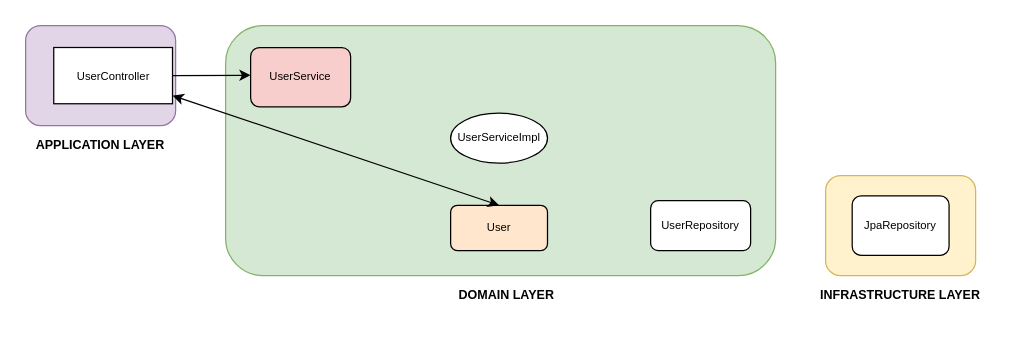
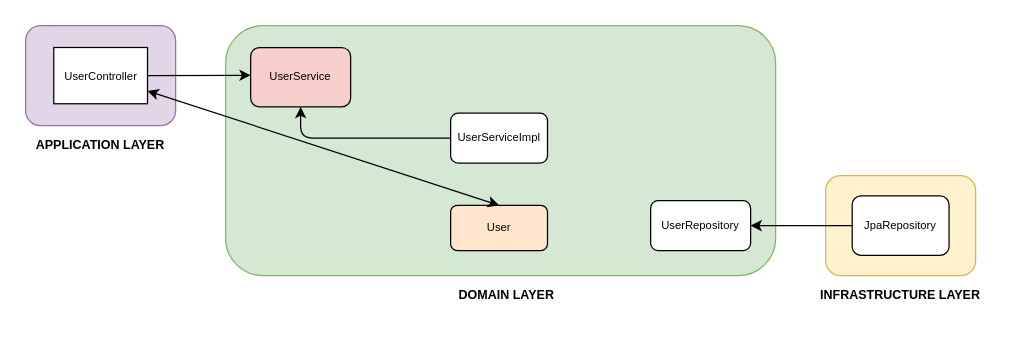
(113, 76) -> (101, 76)
none -> (369, 138)
(499, 138) -> (499, 138)
none -> (806, 226)
